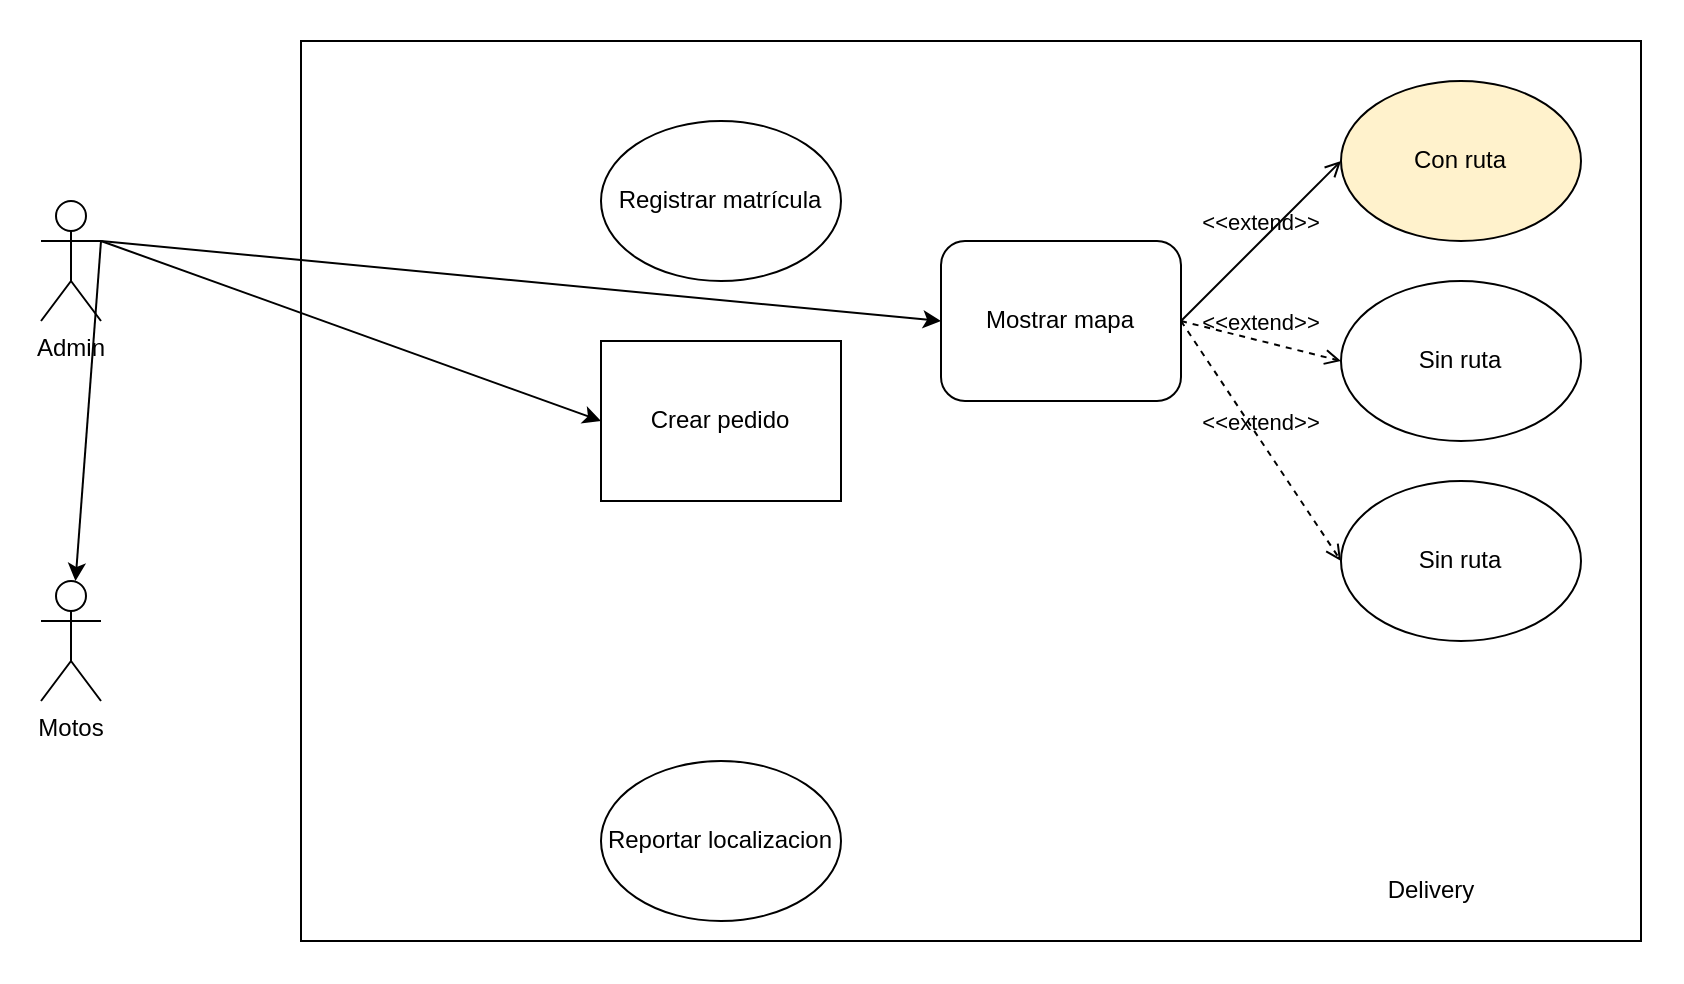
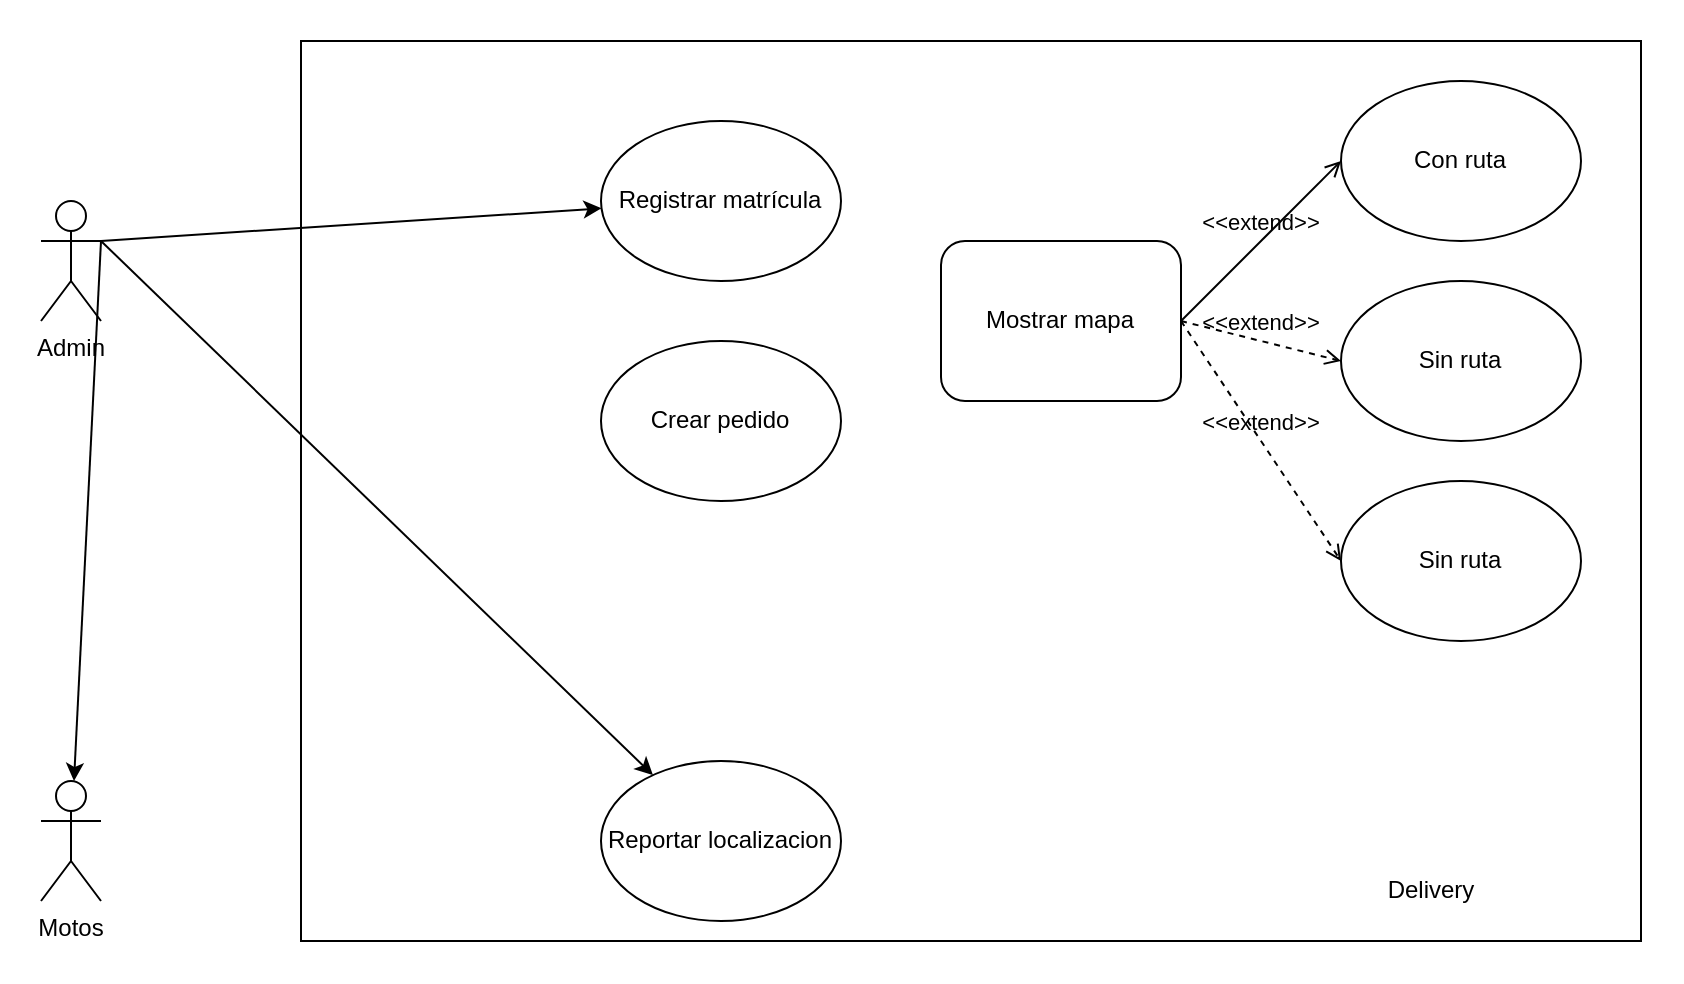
(1461, 161) -> (1461, 161)
(523, 281) -> (374, 505)
(349, 330) -> (356, 224)
(721, 421) -> (721, 421)
(71, 641) -> (71, 841)
